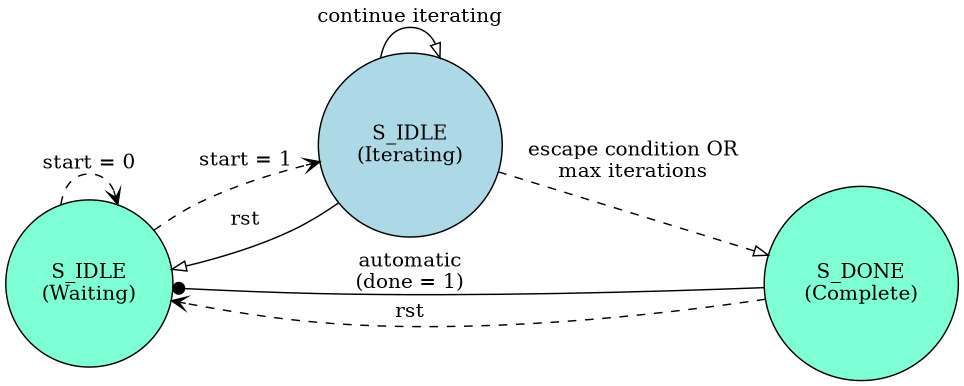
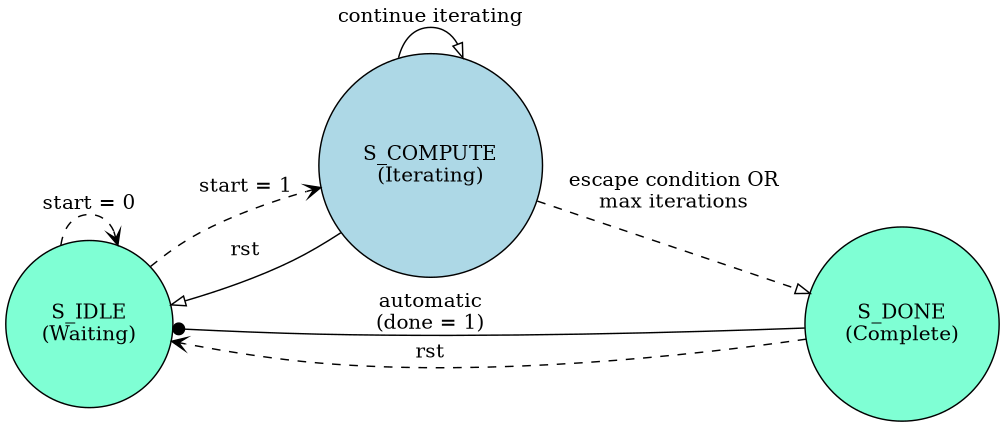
(410, 145) -> (431, 165)
